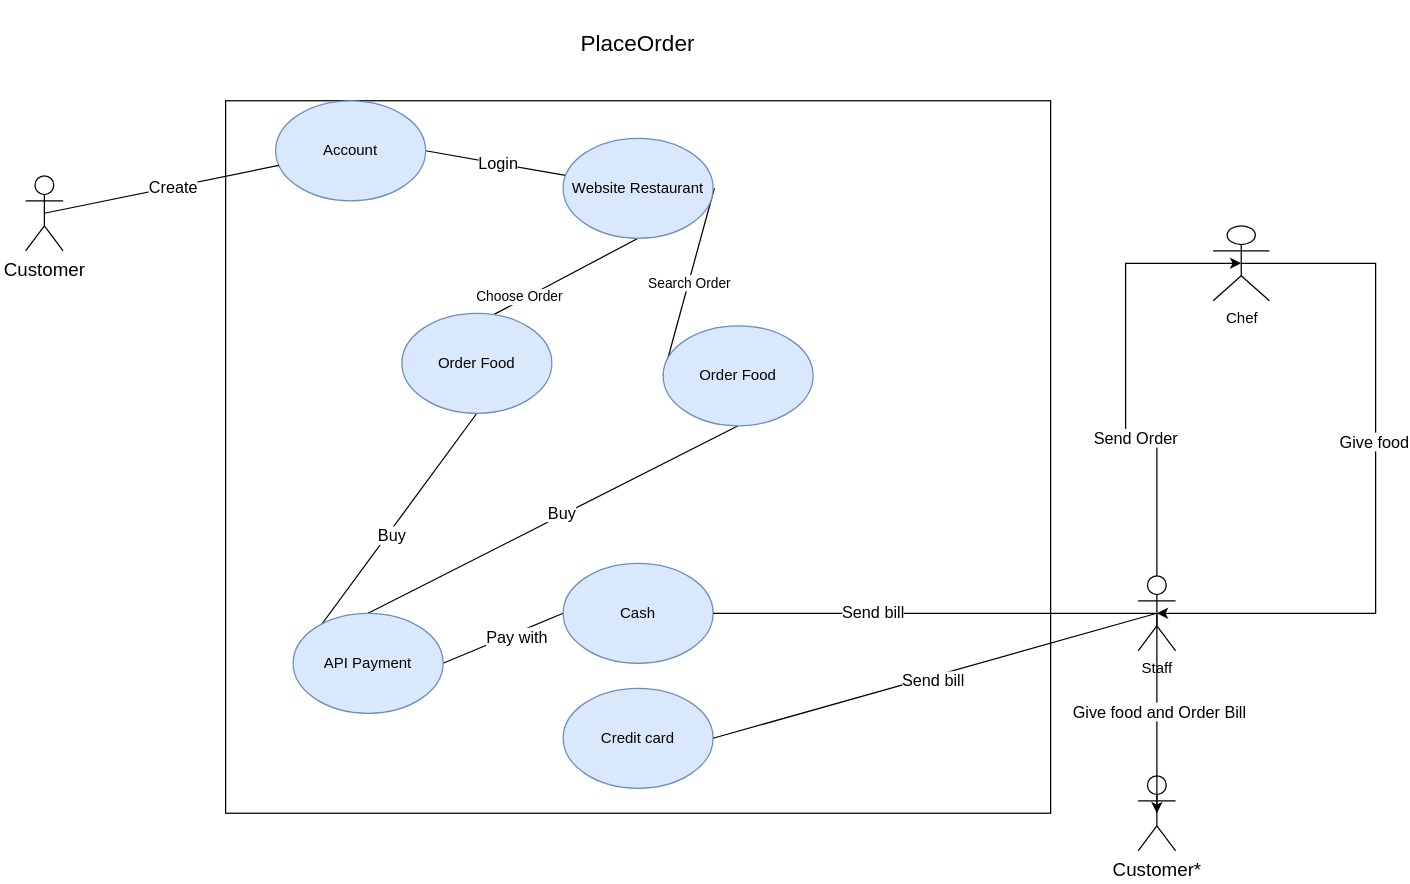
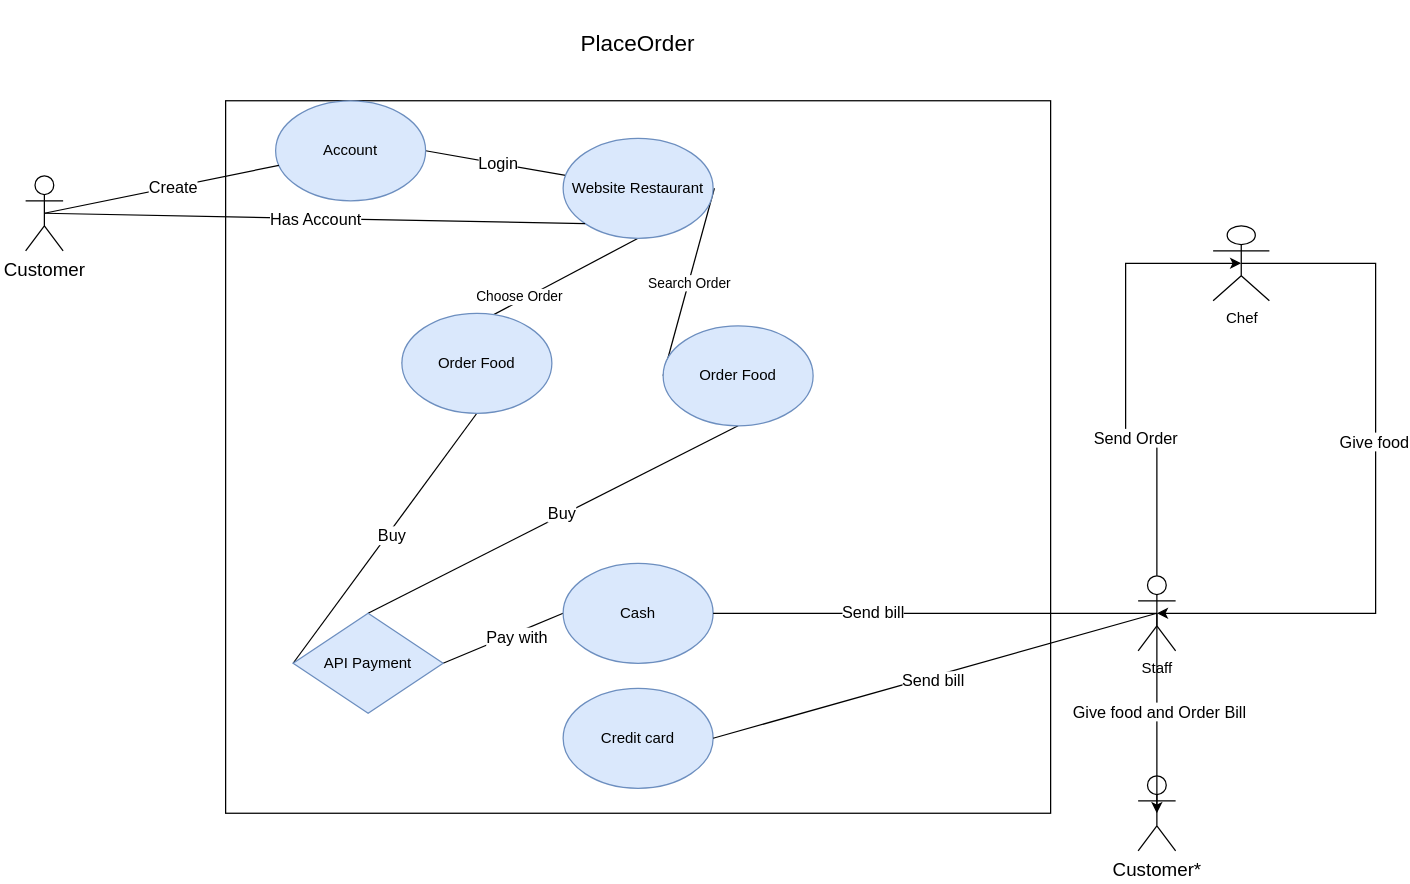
none -> (321, 218)
(368, 663) -> (368, 663)
